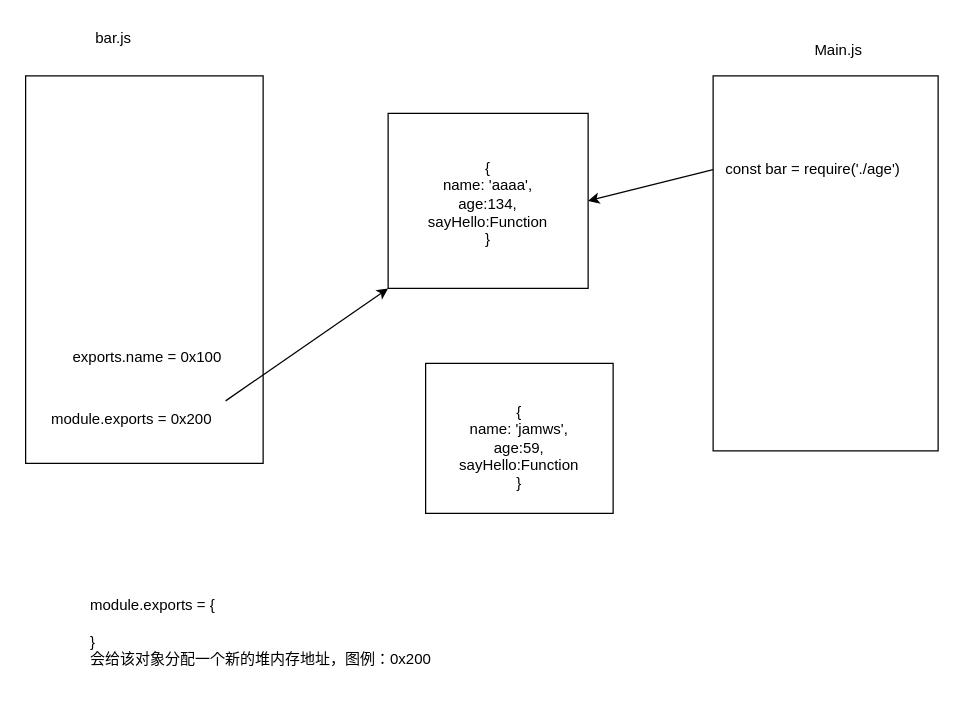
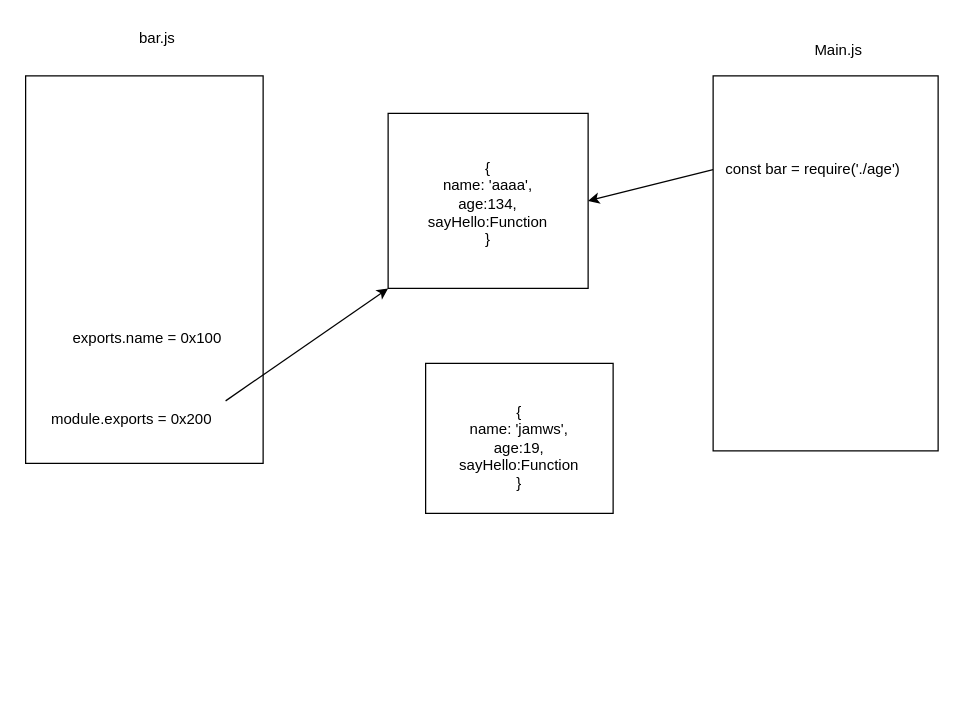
(113, 38) -> (157, 38)
(148, 357) -> (148, 338)
(519, 438) -> (519, 438)
(369, 632) -> none
